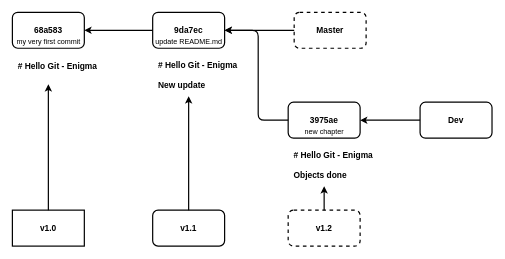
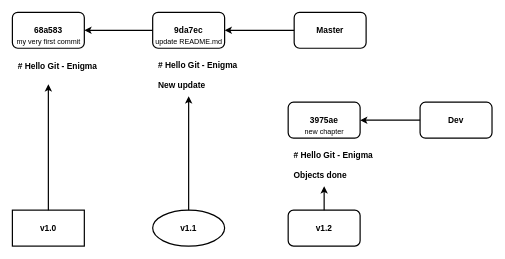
(330, 30) -> (330, 30)
(258, 90) -> none
(189, 228) -> (189, 228)
(324, 228) -> (324, 228)
